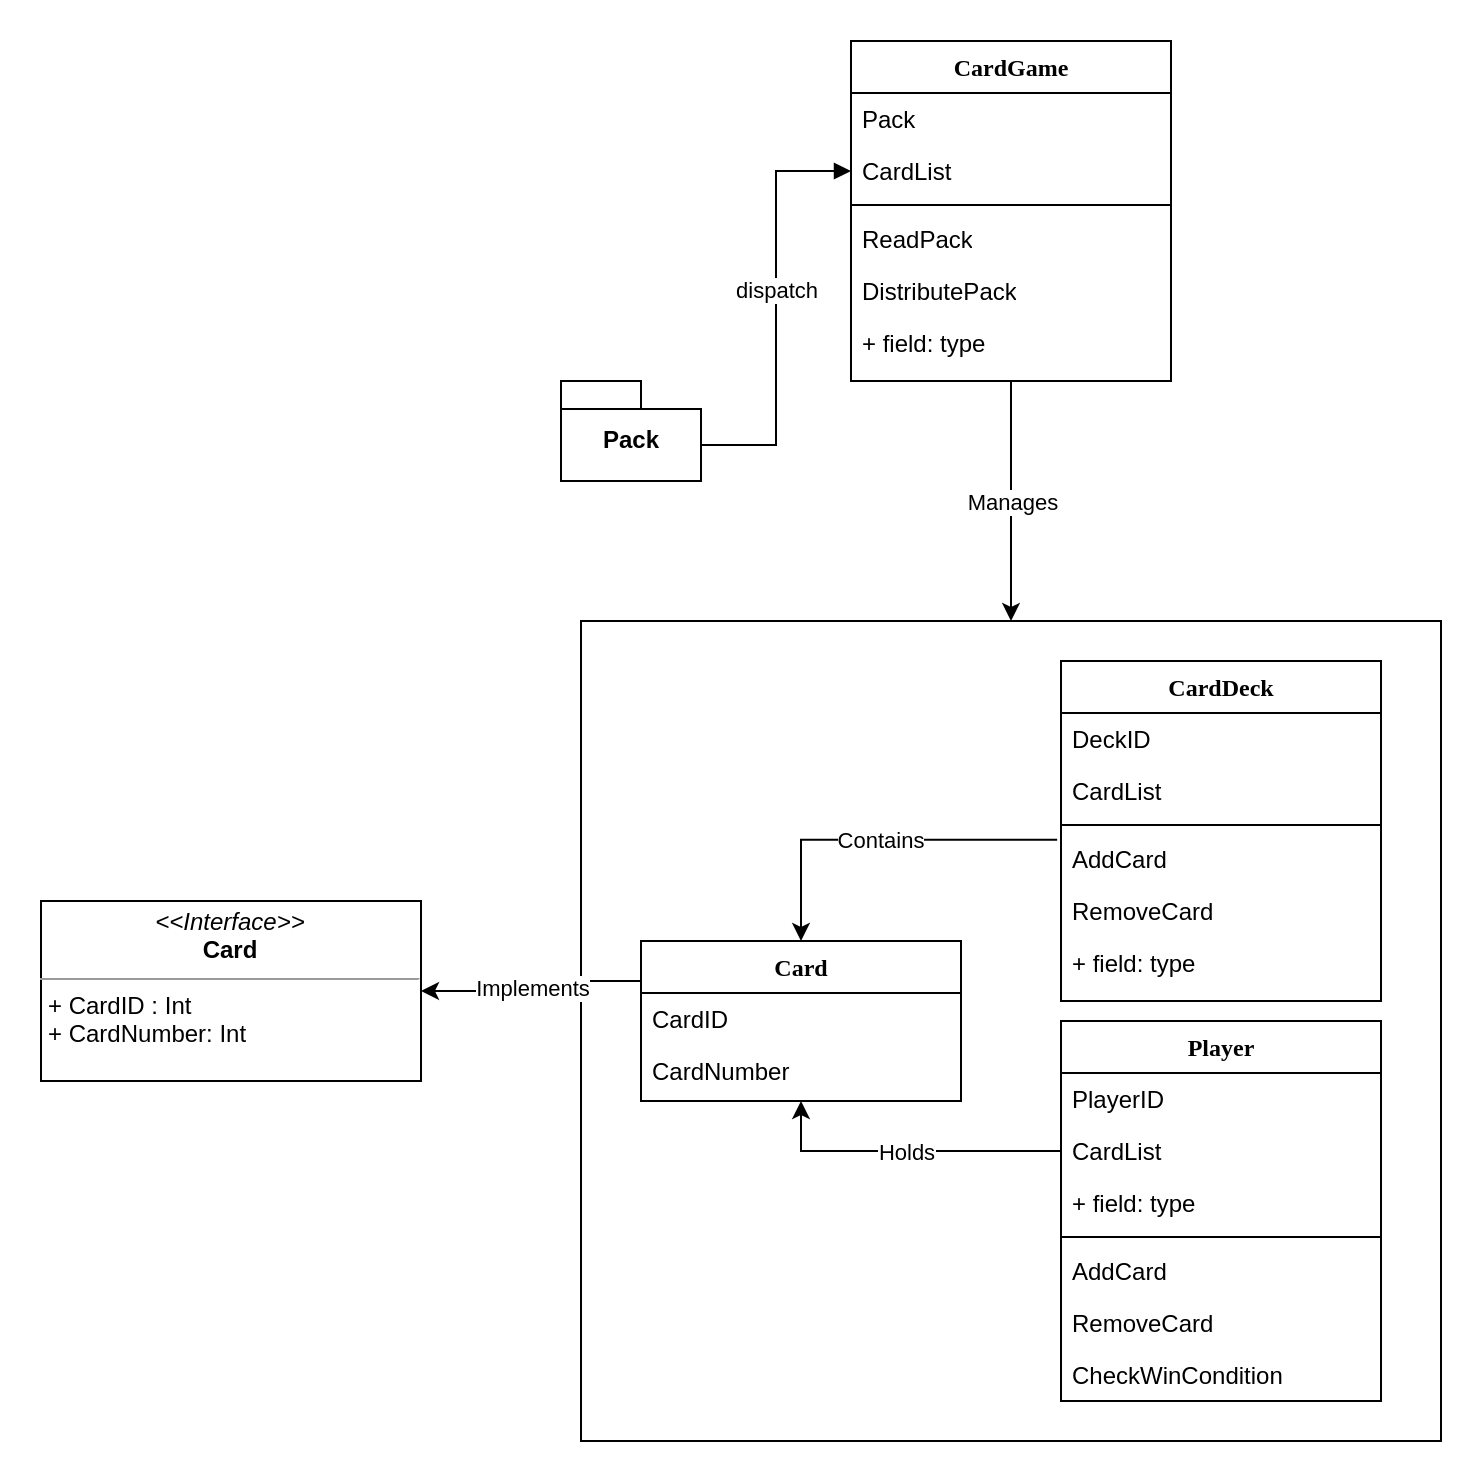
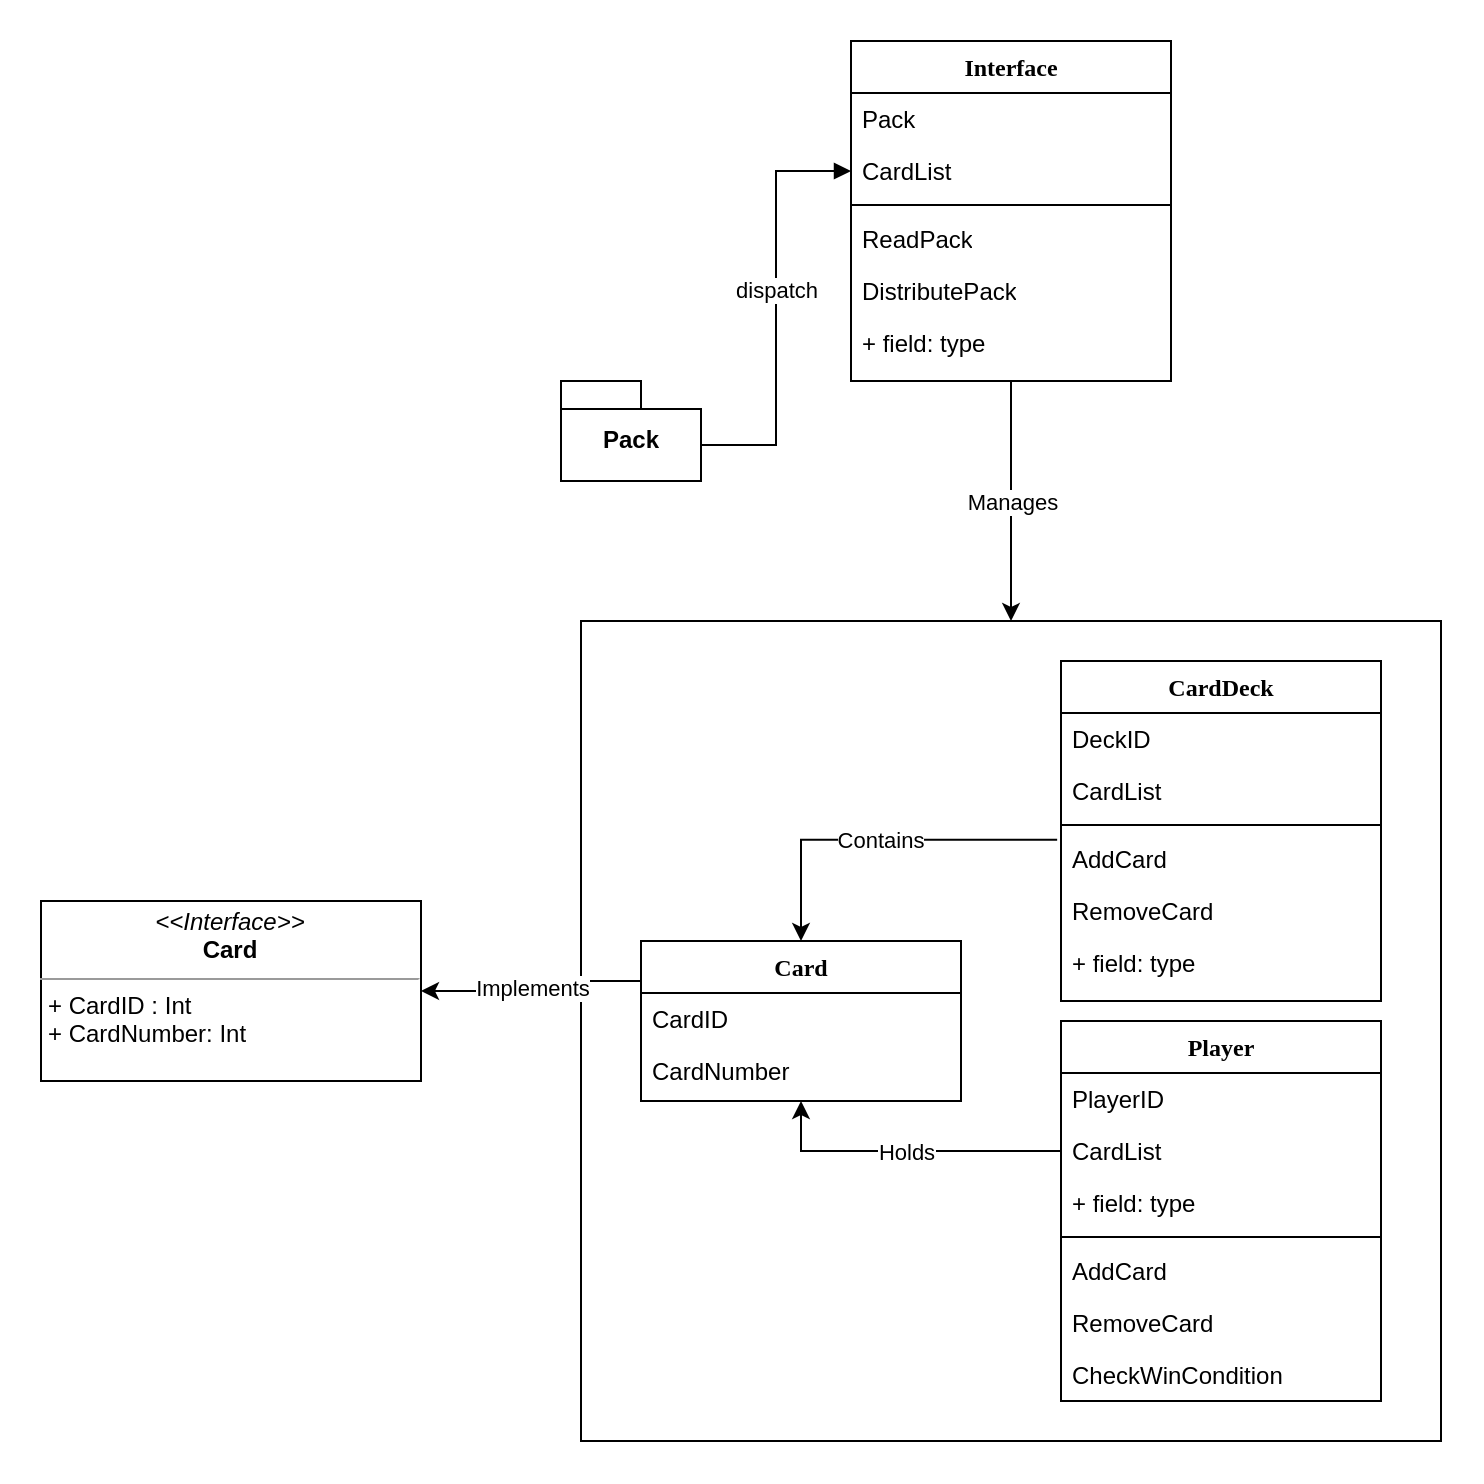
(1012, 69) -> (1012, 69)
